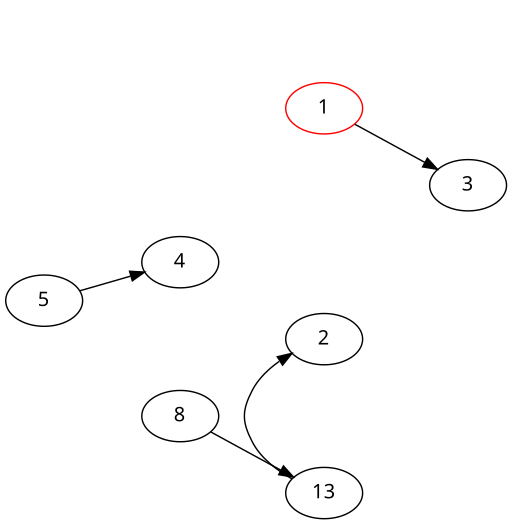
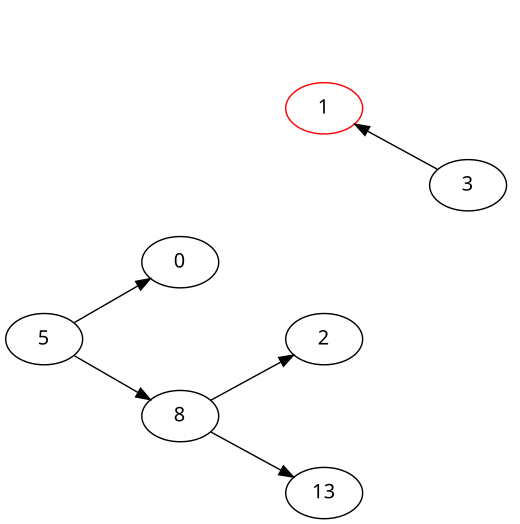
(390, 143) -> (402, 150)
(180, 262) -> (180, 262)
none -> (106, 374)
(246, 427) -> (246, 381)
